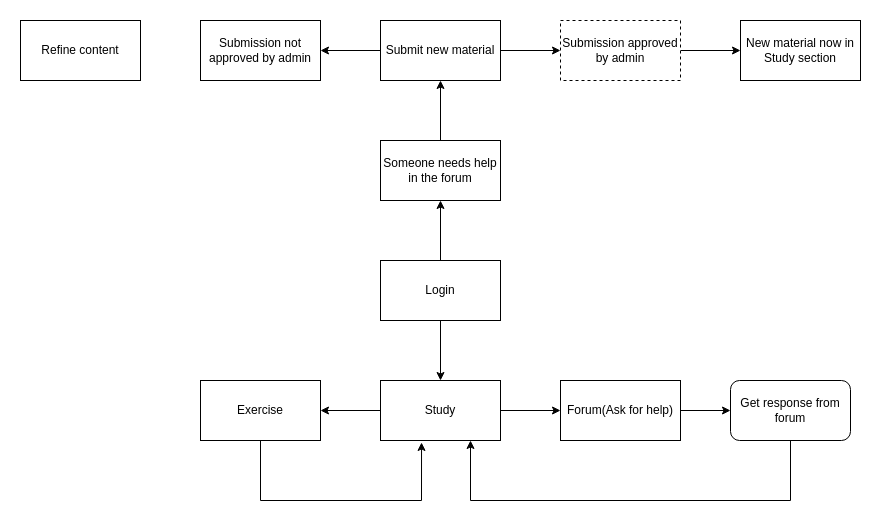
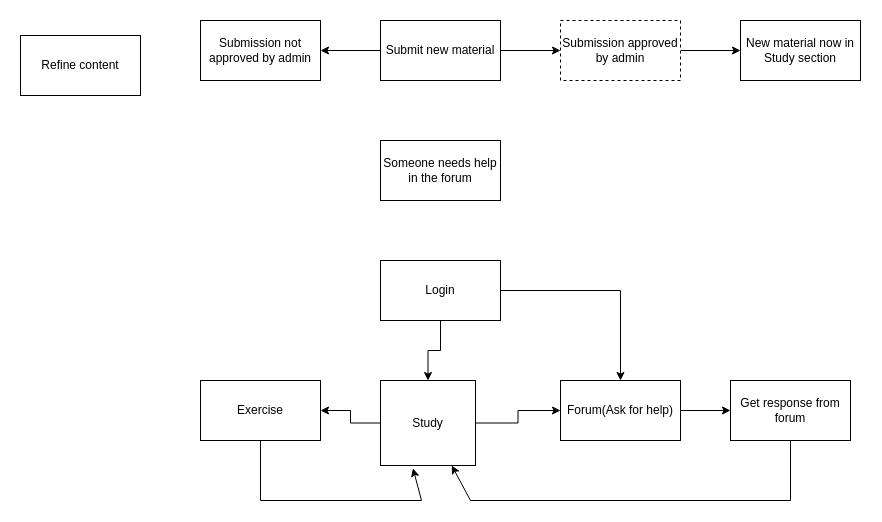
(81, 51) -> (81, 66)
(441, 114) -> none
(441, 234) -> (602, 291)
(441, 411) -> (428, 423)
(791, 411) -> (791, 411)
